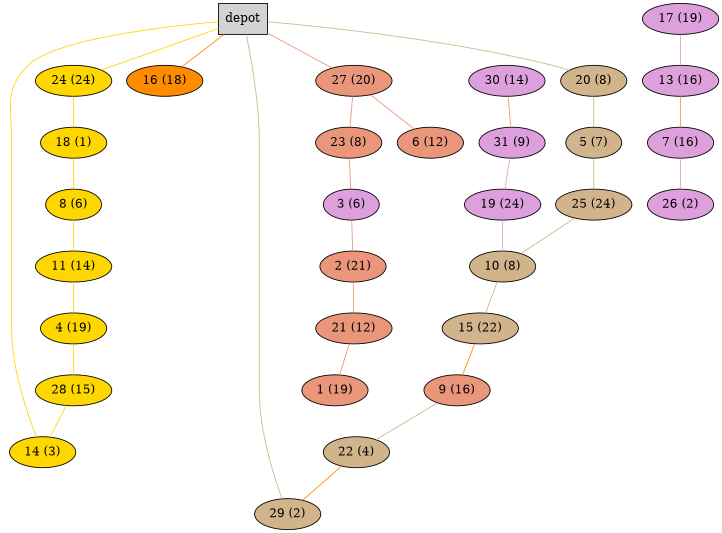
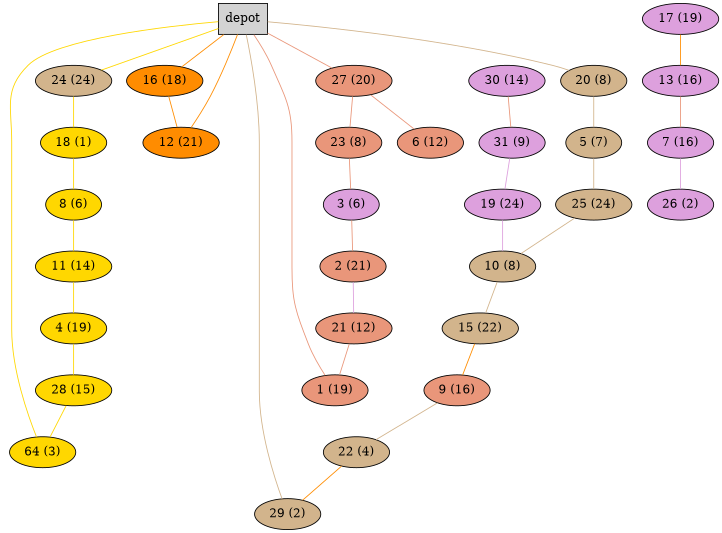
(681, 50) -> (681, 50)
(74, 81) -> (74, 81)
none -> (181, 143)
none -> (292, 204)
(353, 298) -> (353, 298)
(43, 452) -> (43, 452)
